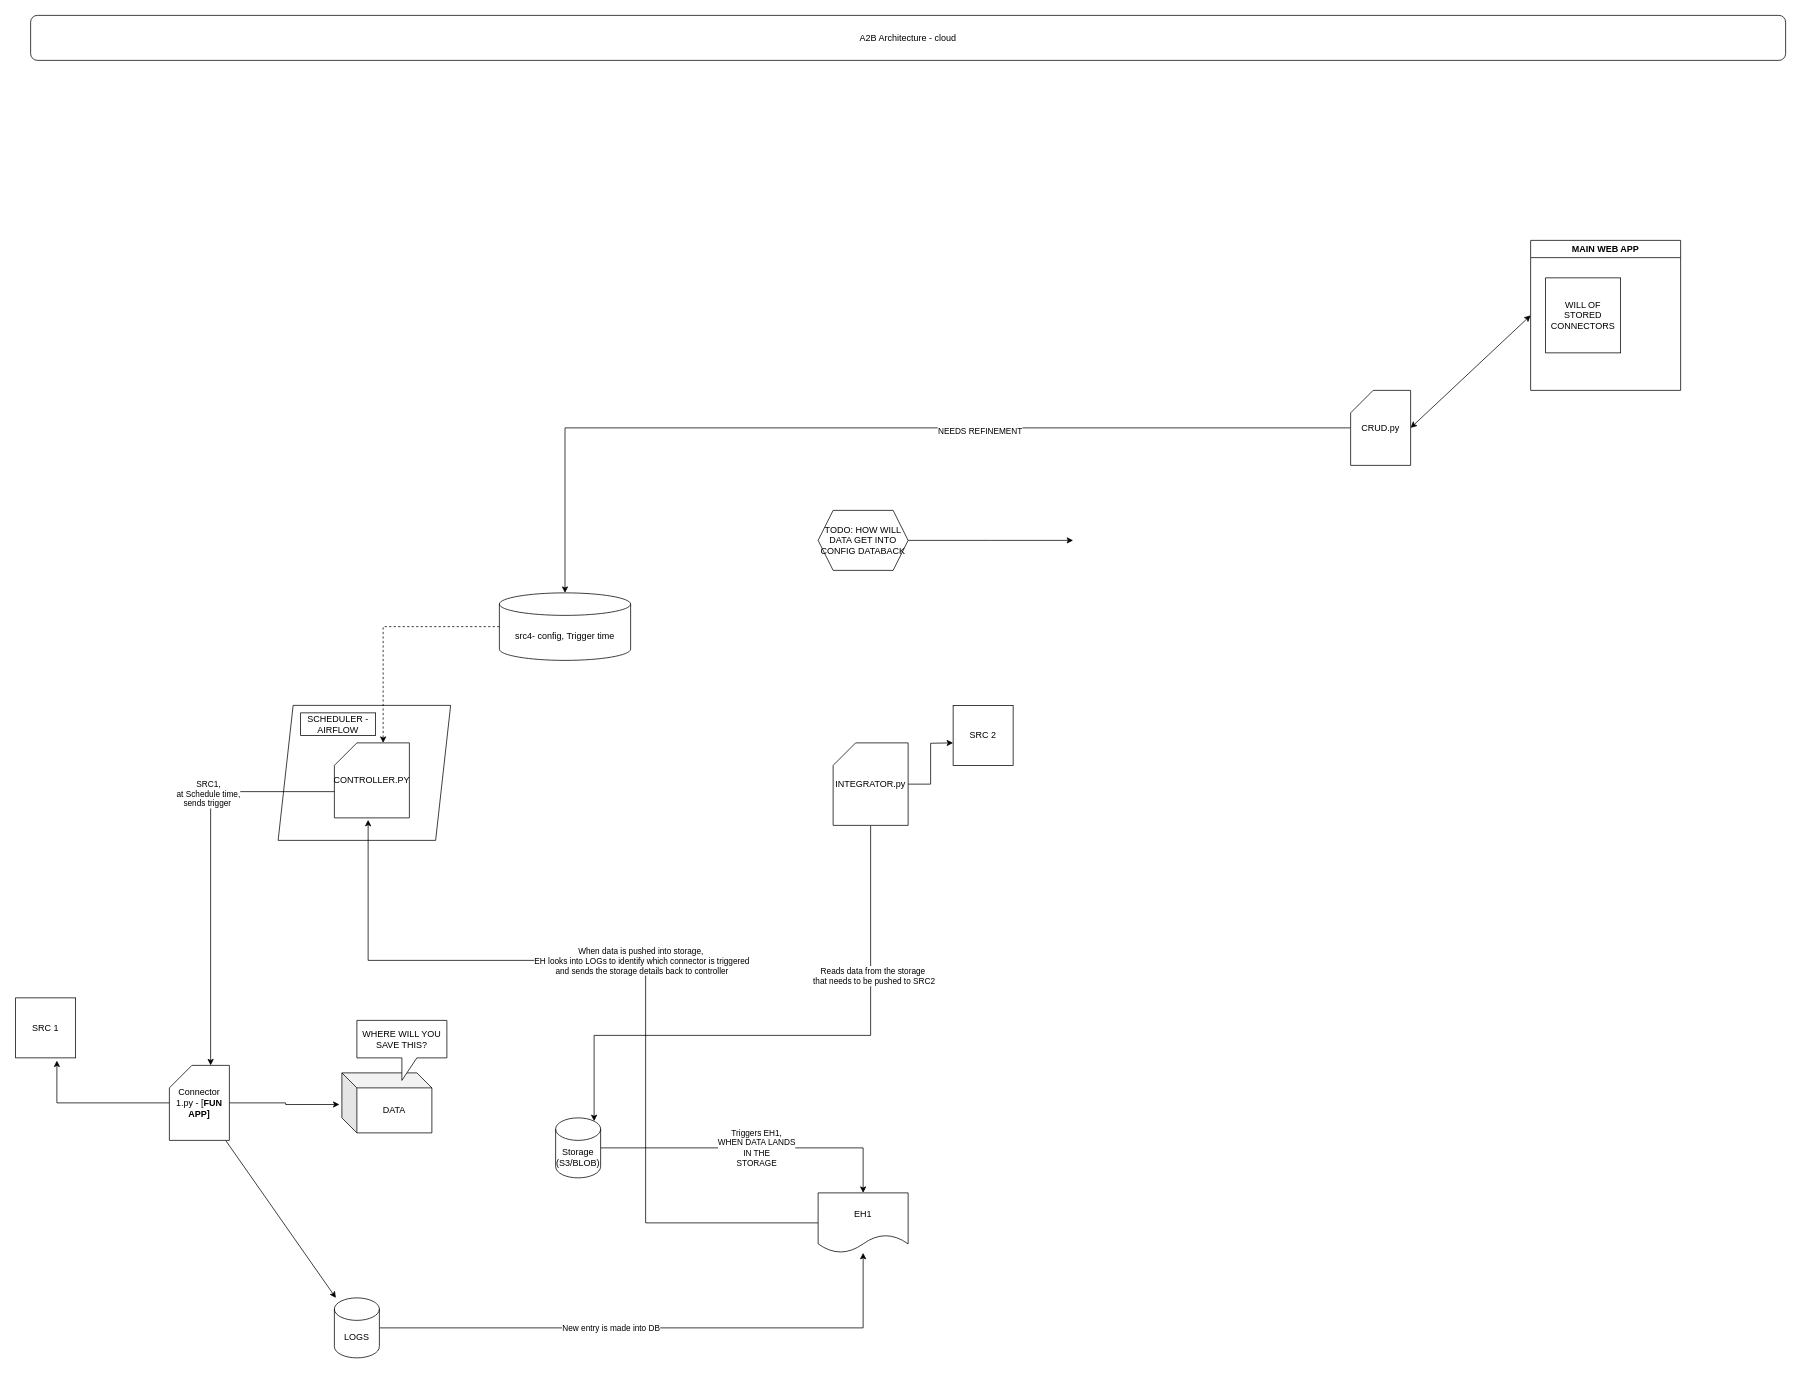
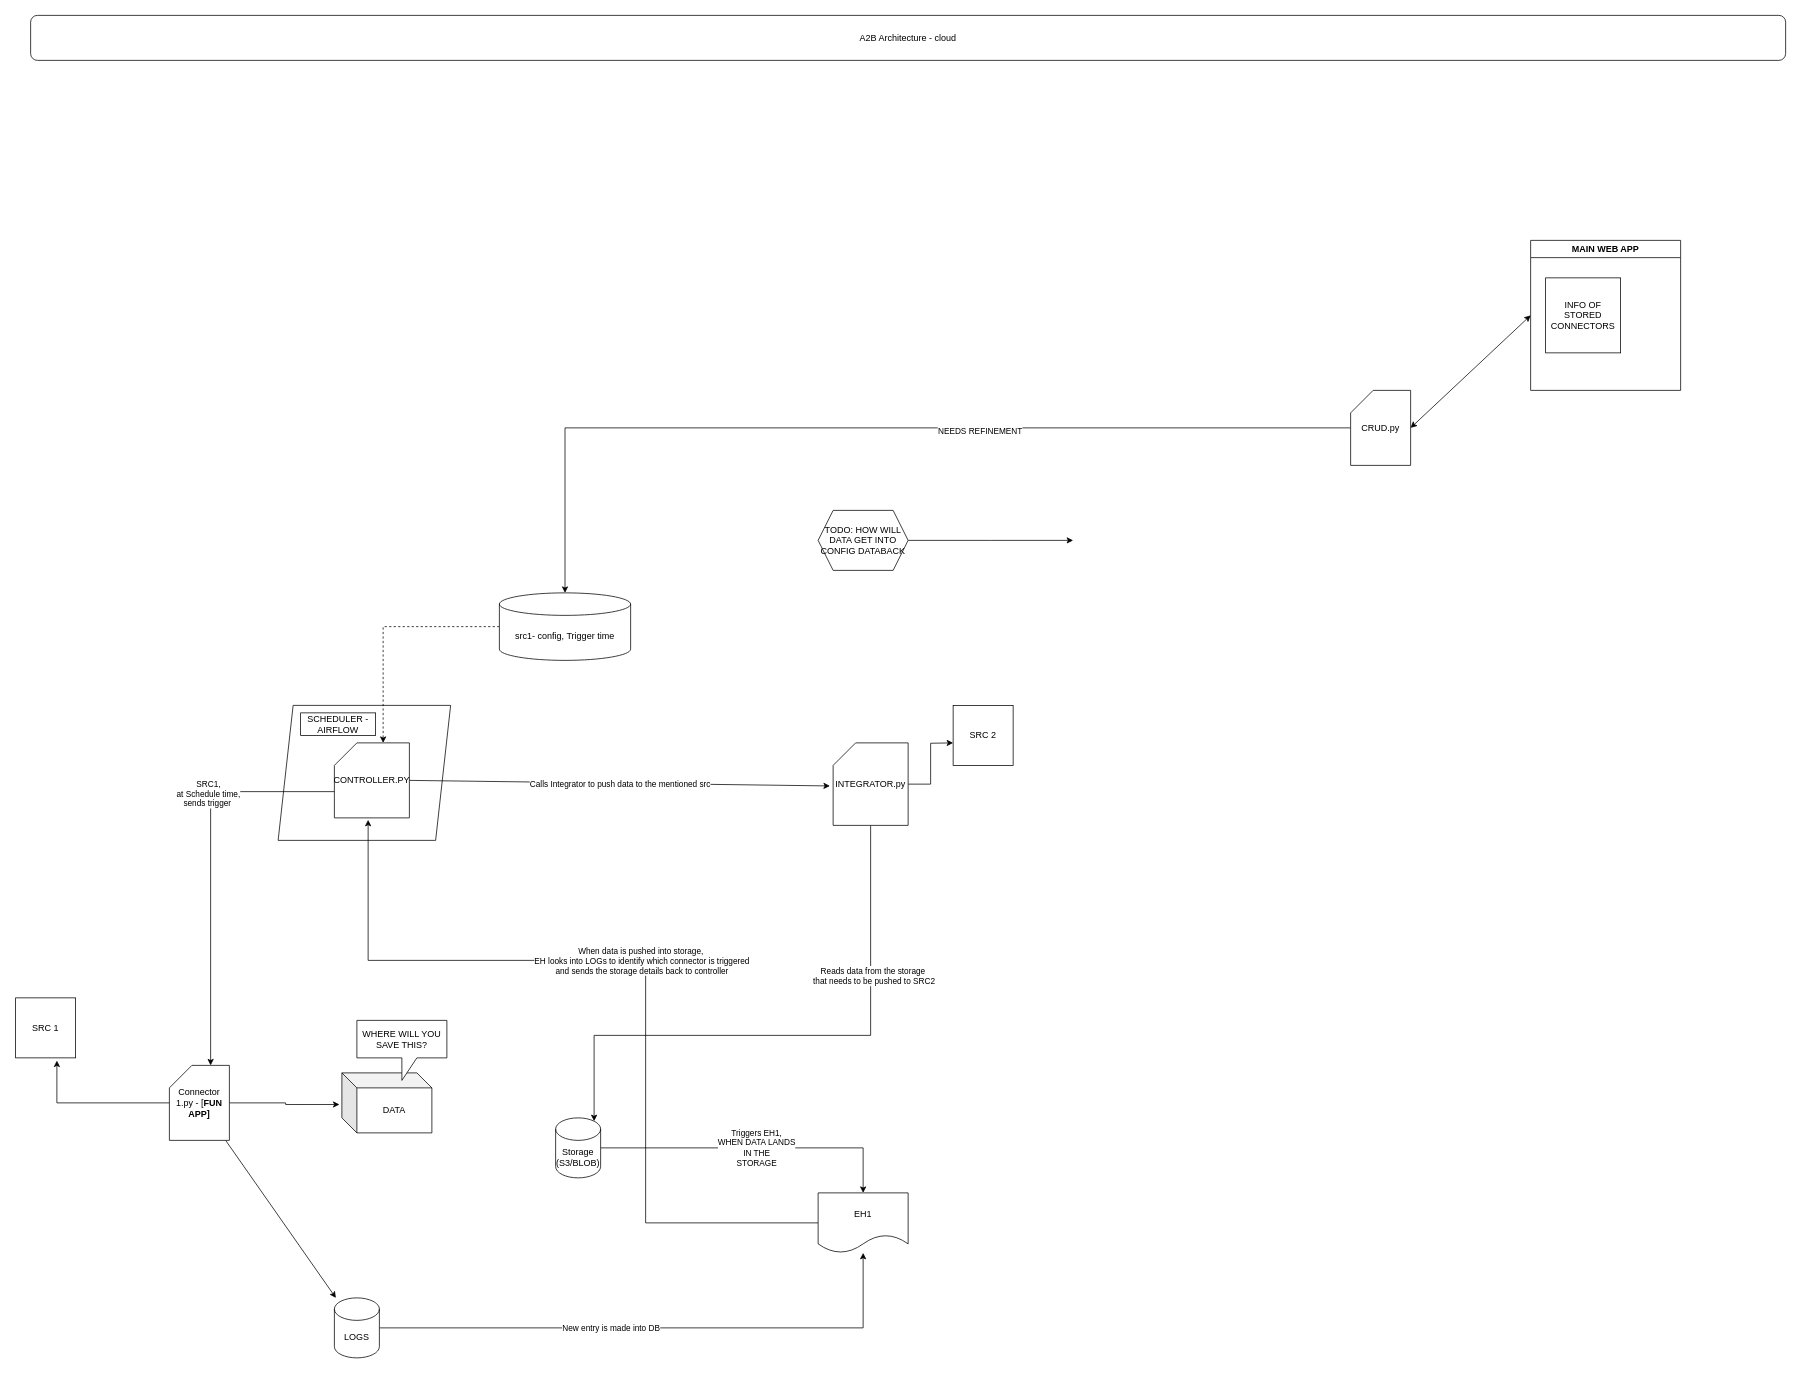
(1583, 315) -> (1583, 315)
(565, 636) -> (565, 636)
none -> (607, 783)
